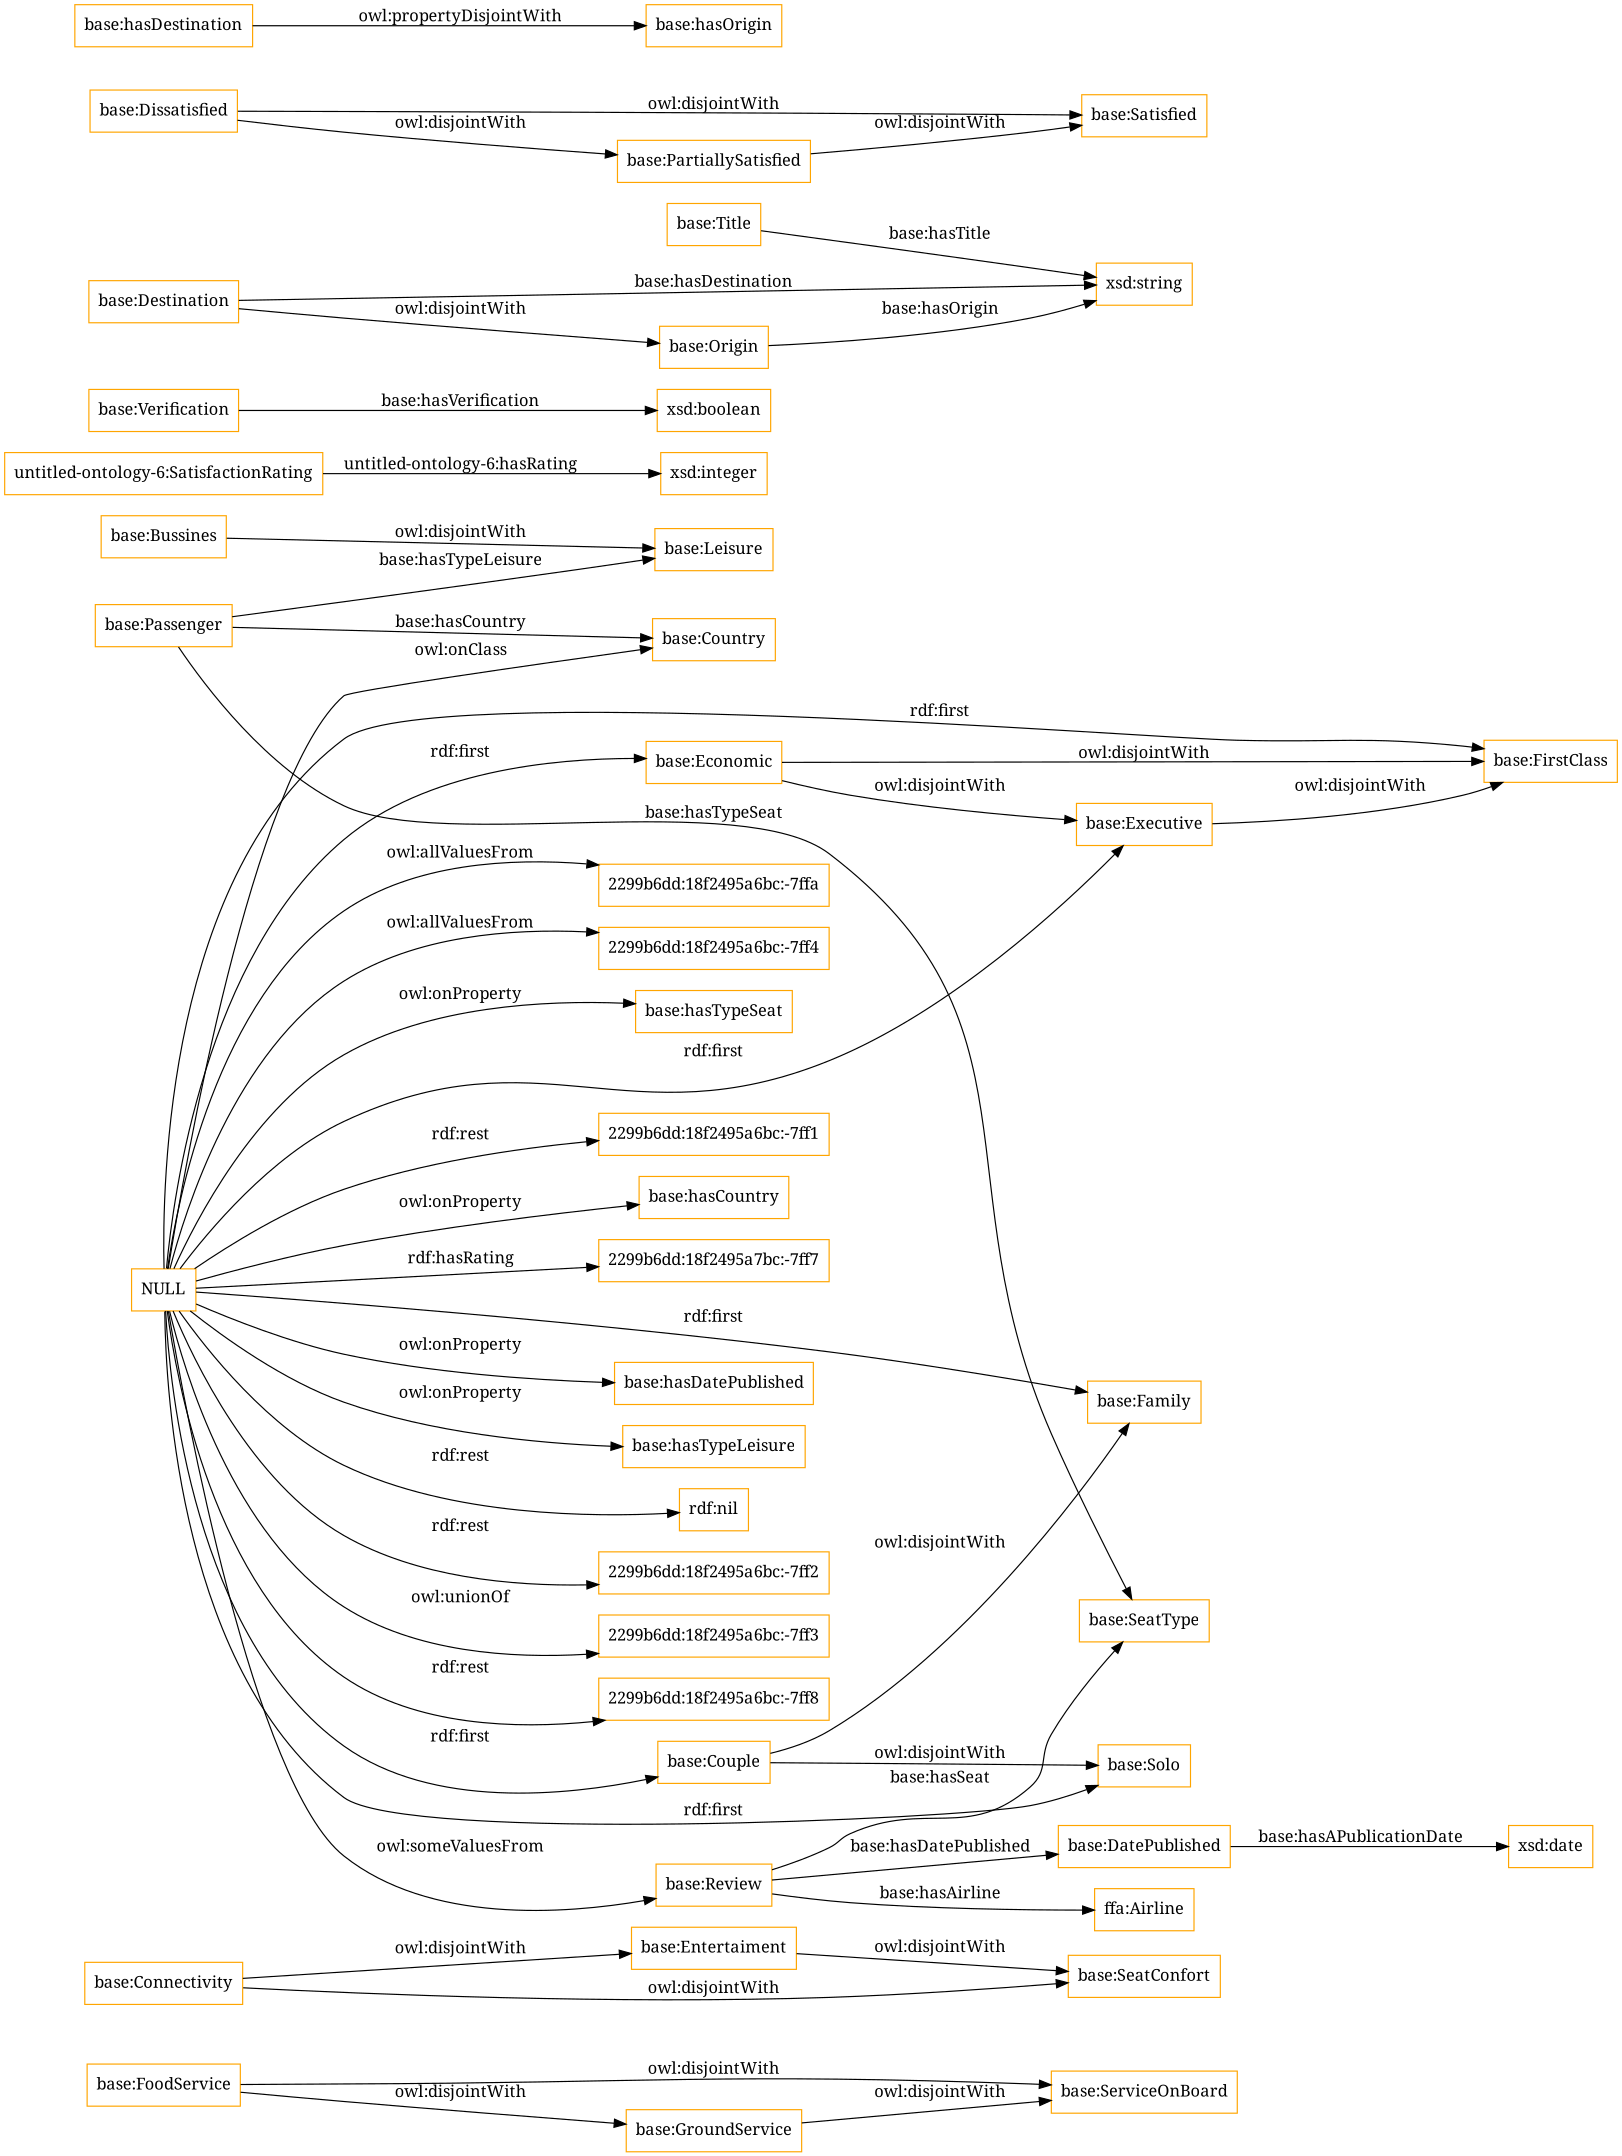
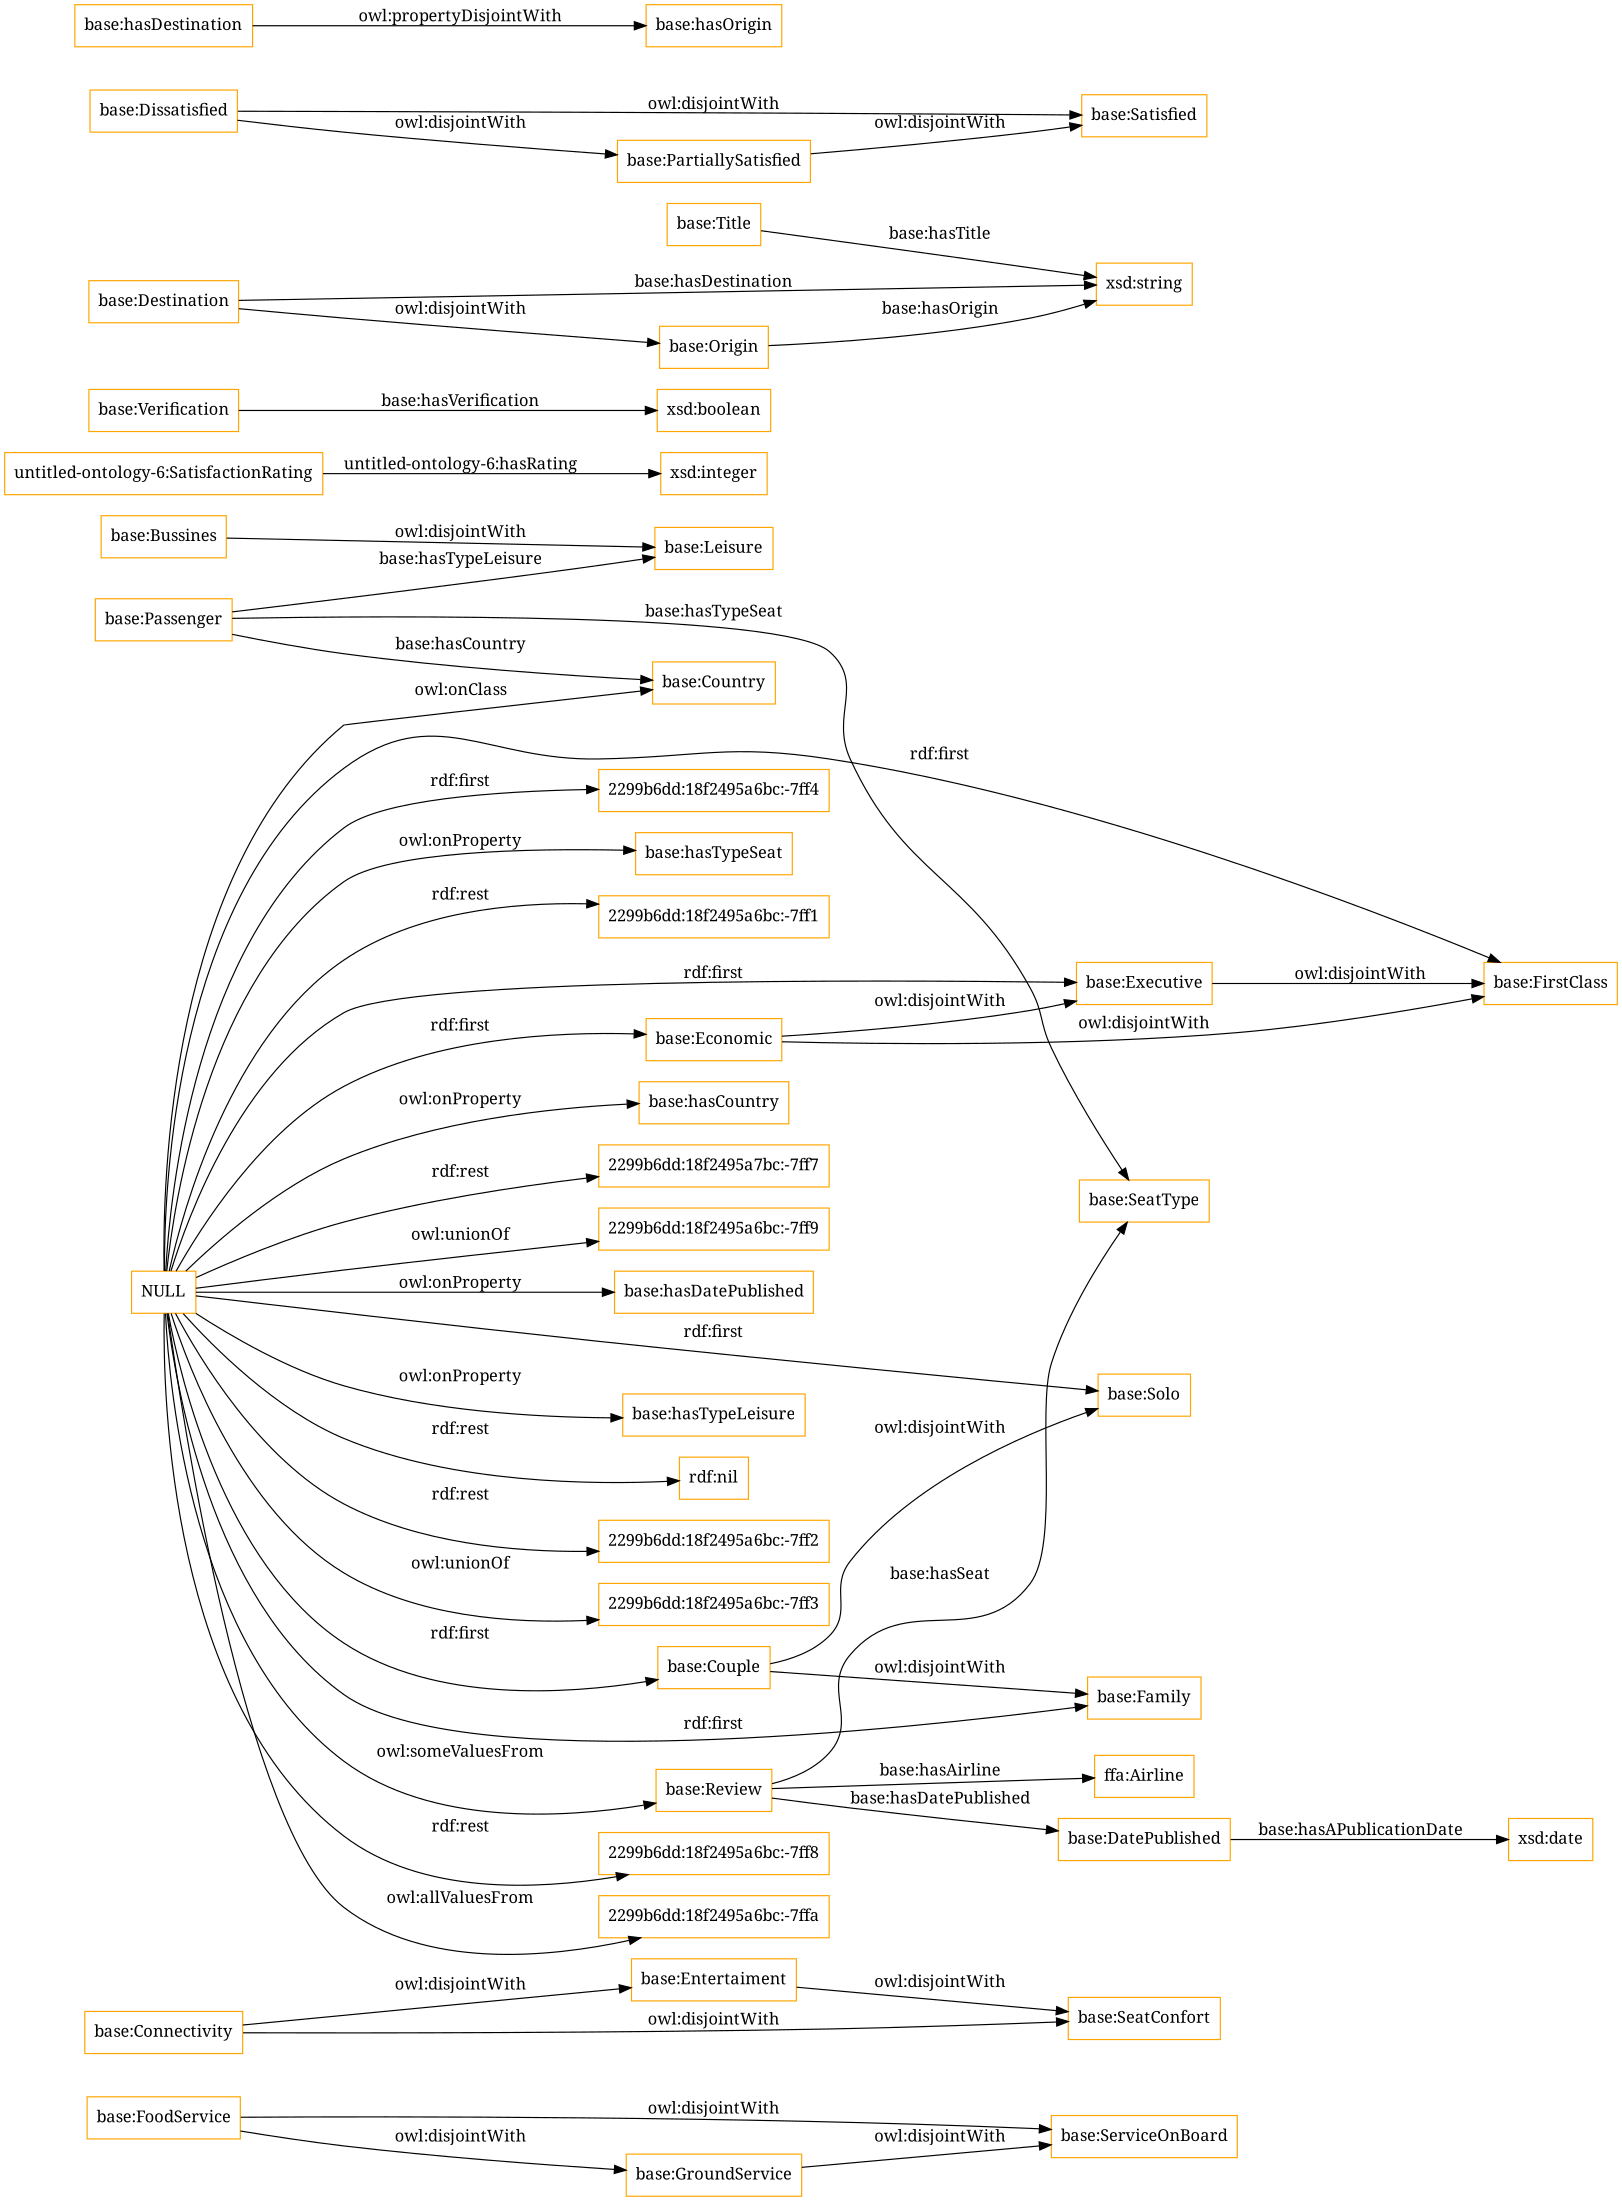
(461, 923) -> (461, 782)
none -> (714, 1229)
(461, 1259) -> (461, 1172)
